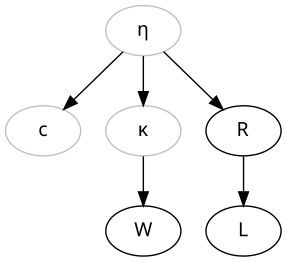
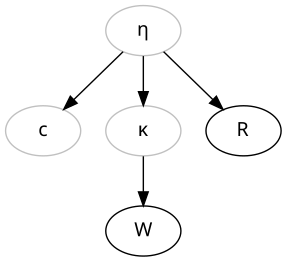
(244, 231) -> none
